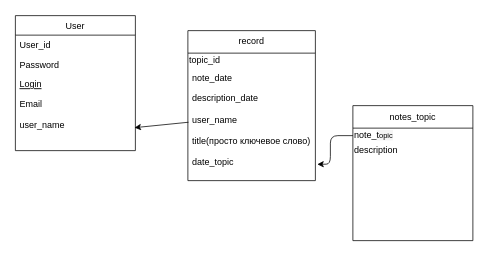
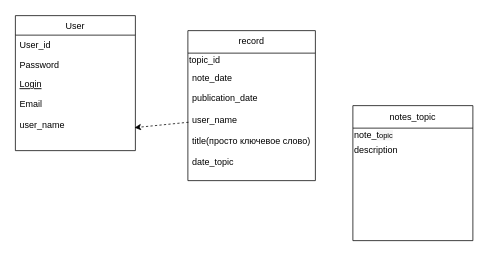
(230, 98) -> (229, 98)
(162, 125) -> (162, 125)
(330, 145) -> none
